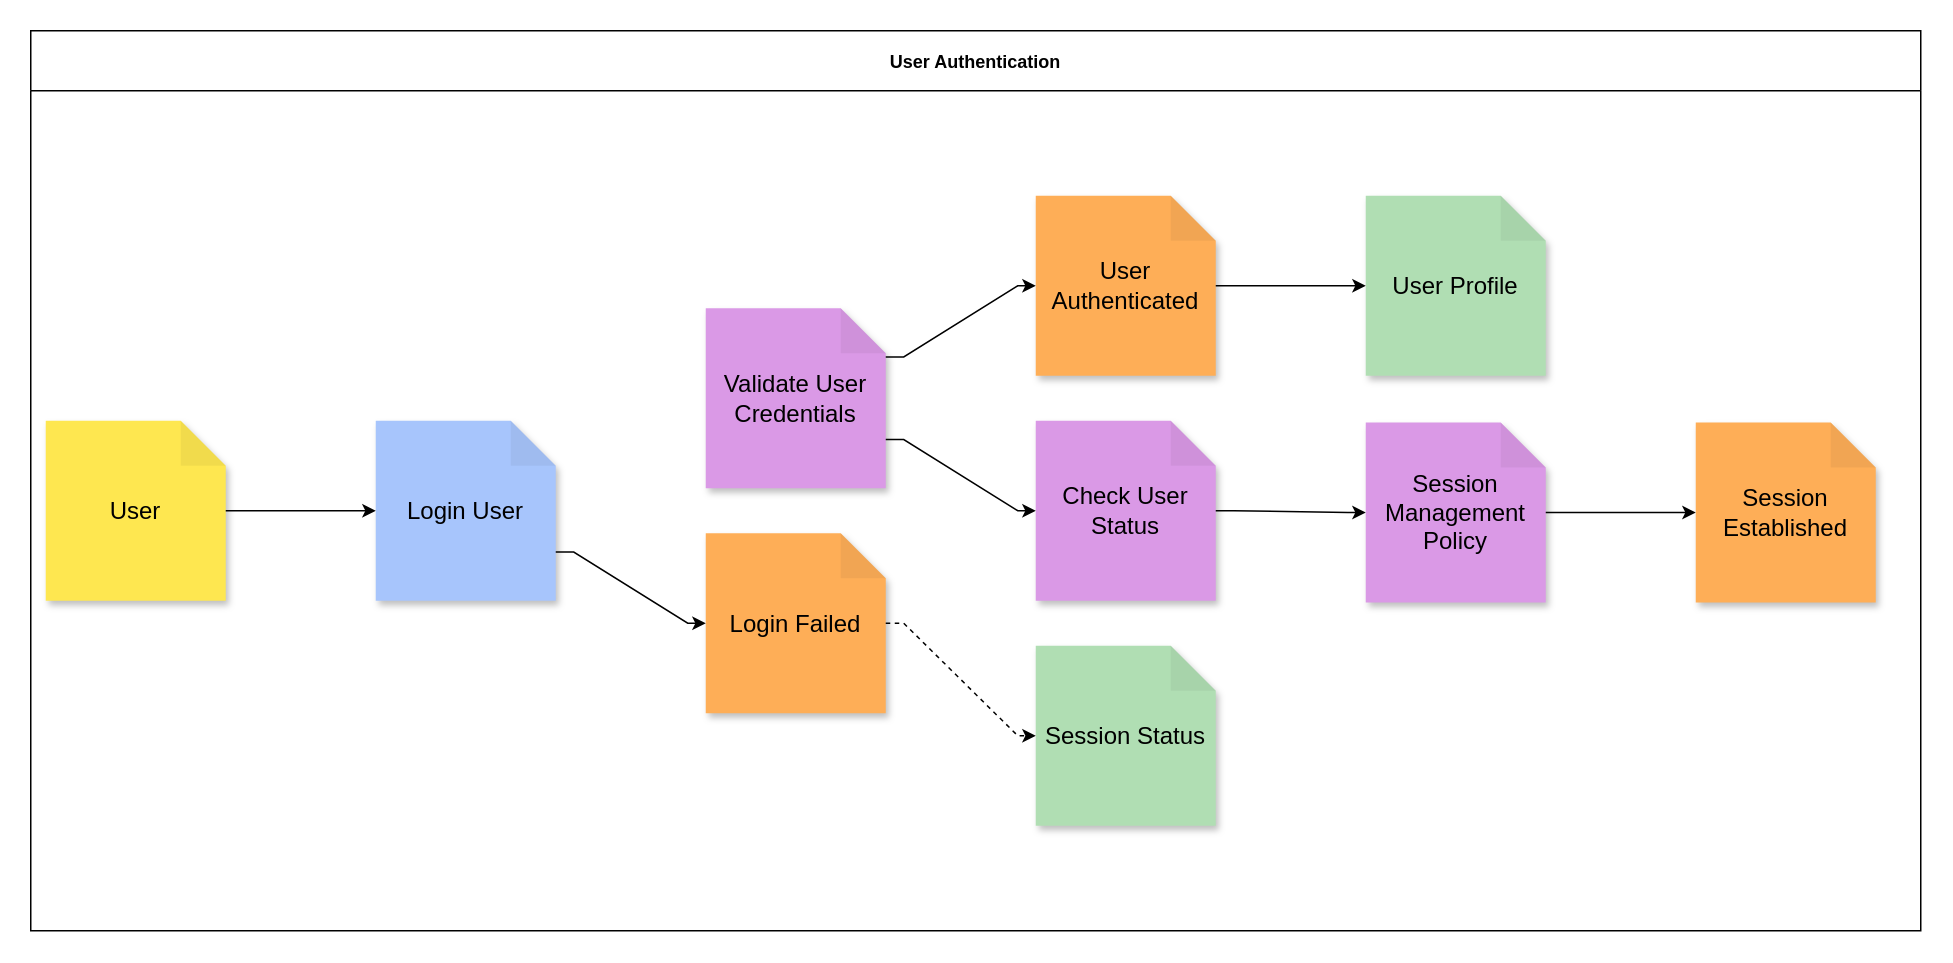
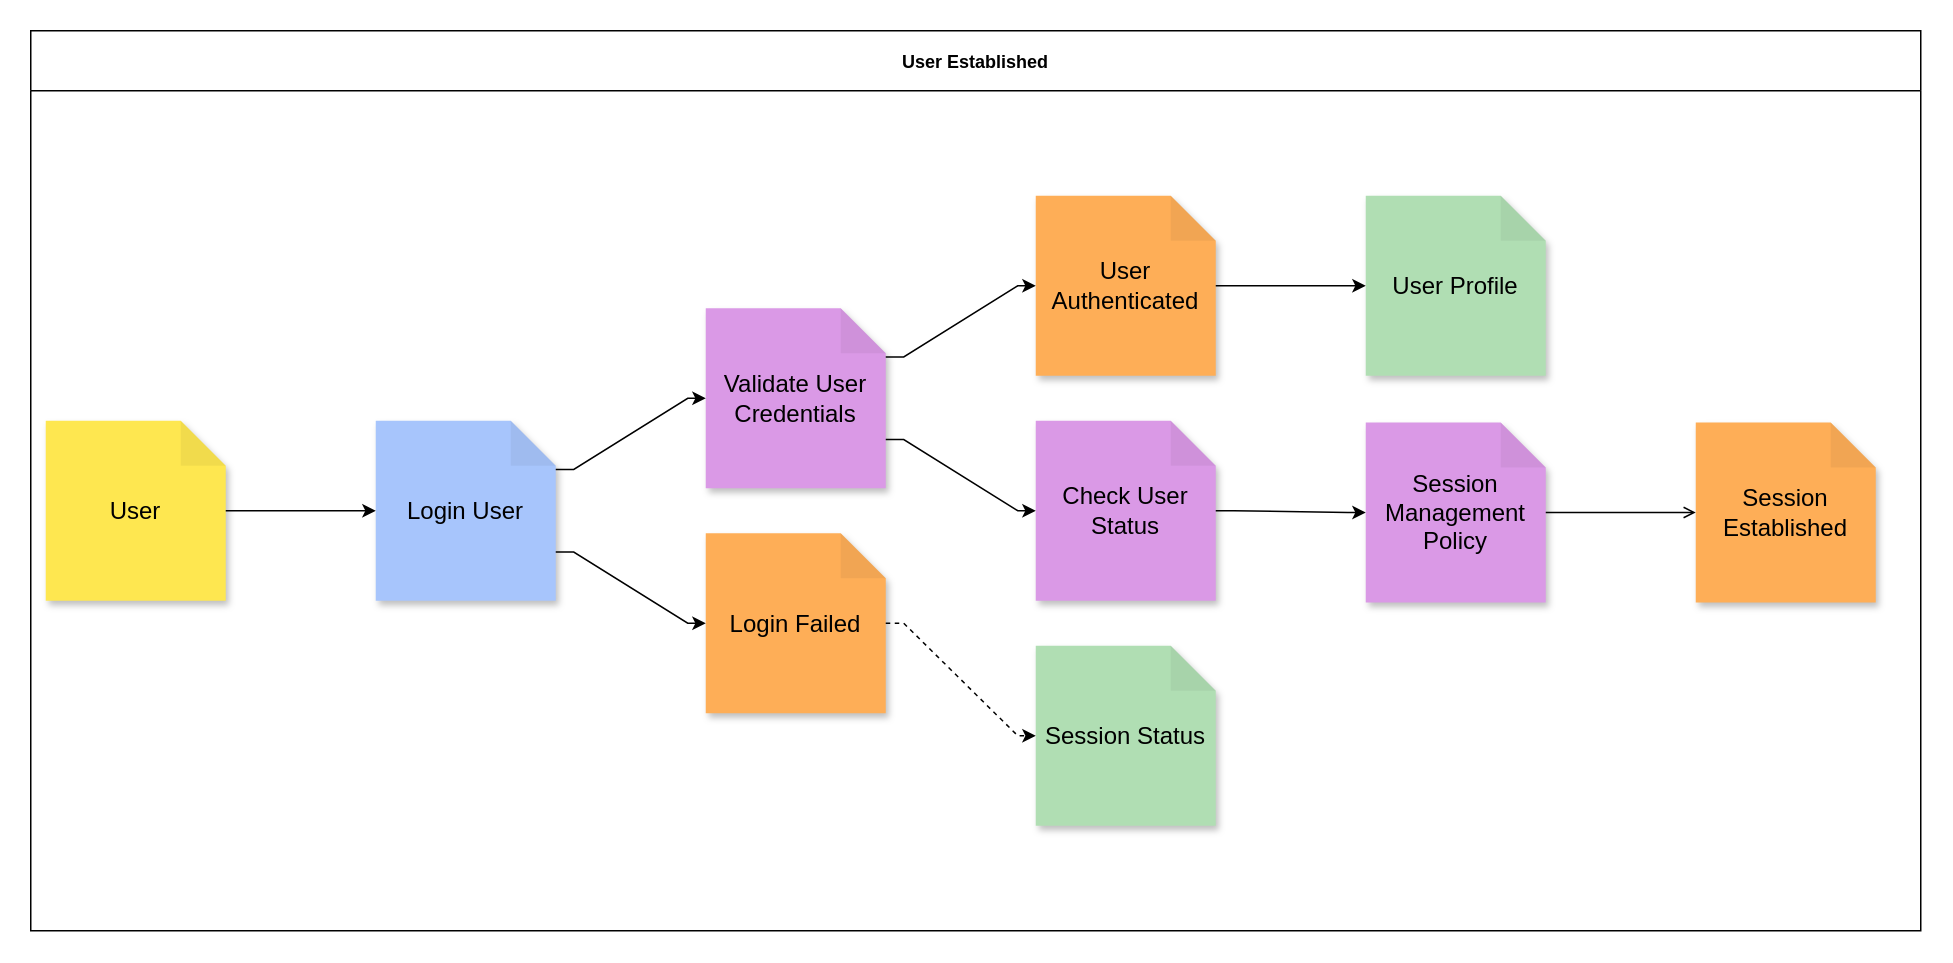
(975, 62) -> (975, 62)
none -> (626, 437)
(1684, 513) -> (1686, 513)
